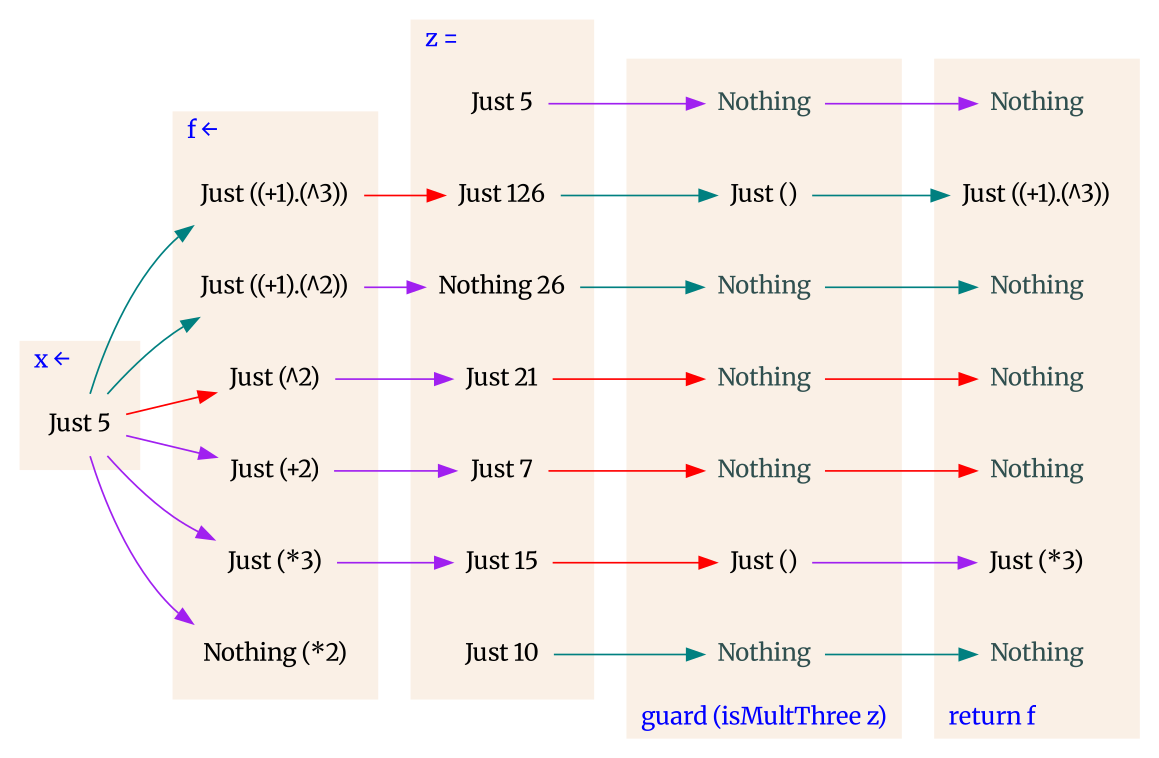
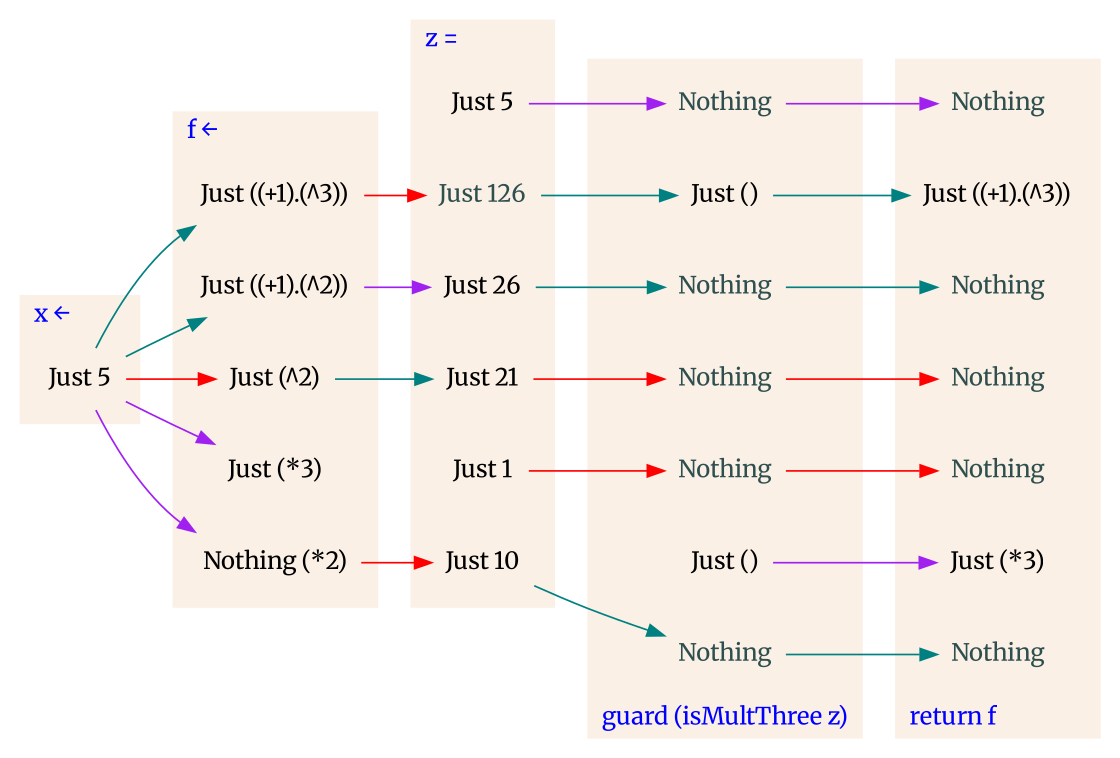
(502, 196) -> (483, 196)
(502, 287) -> (483, 287)
(390, 379) -> (367, 379)
(275, 471) -> none
(502, 471) -> (483, 471)
none -> (388, 563)
(502, 563) -> none
